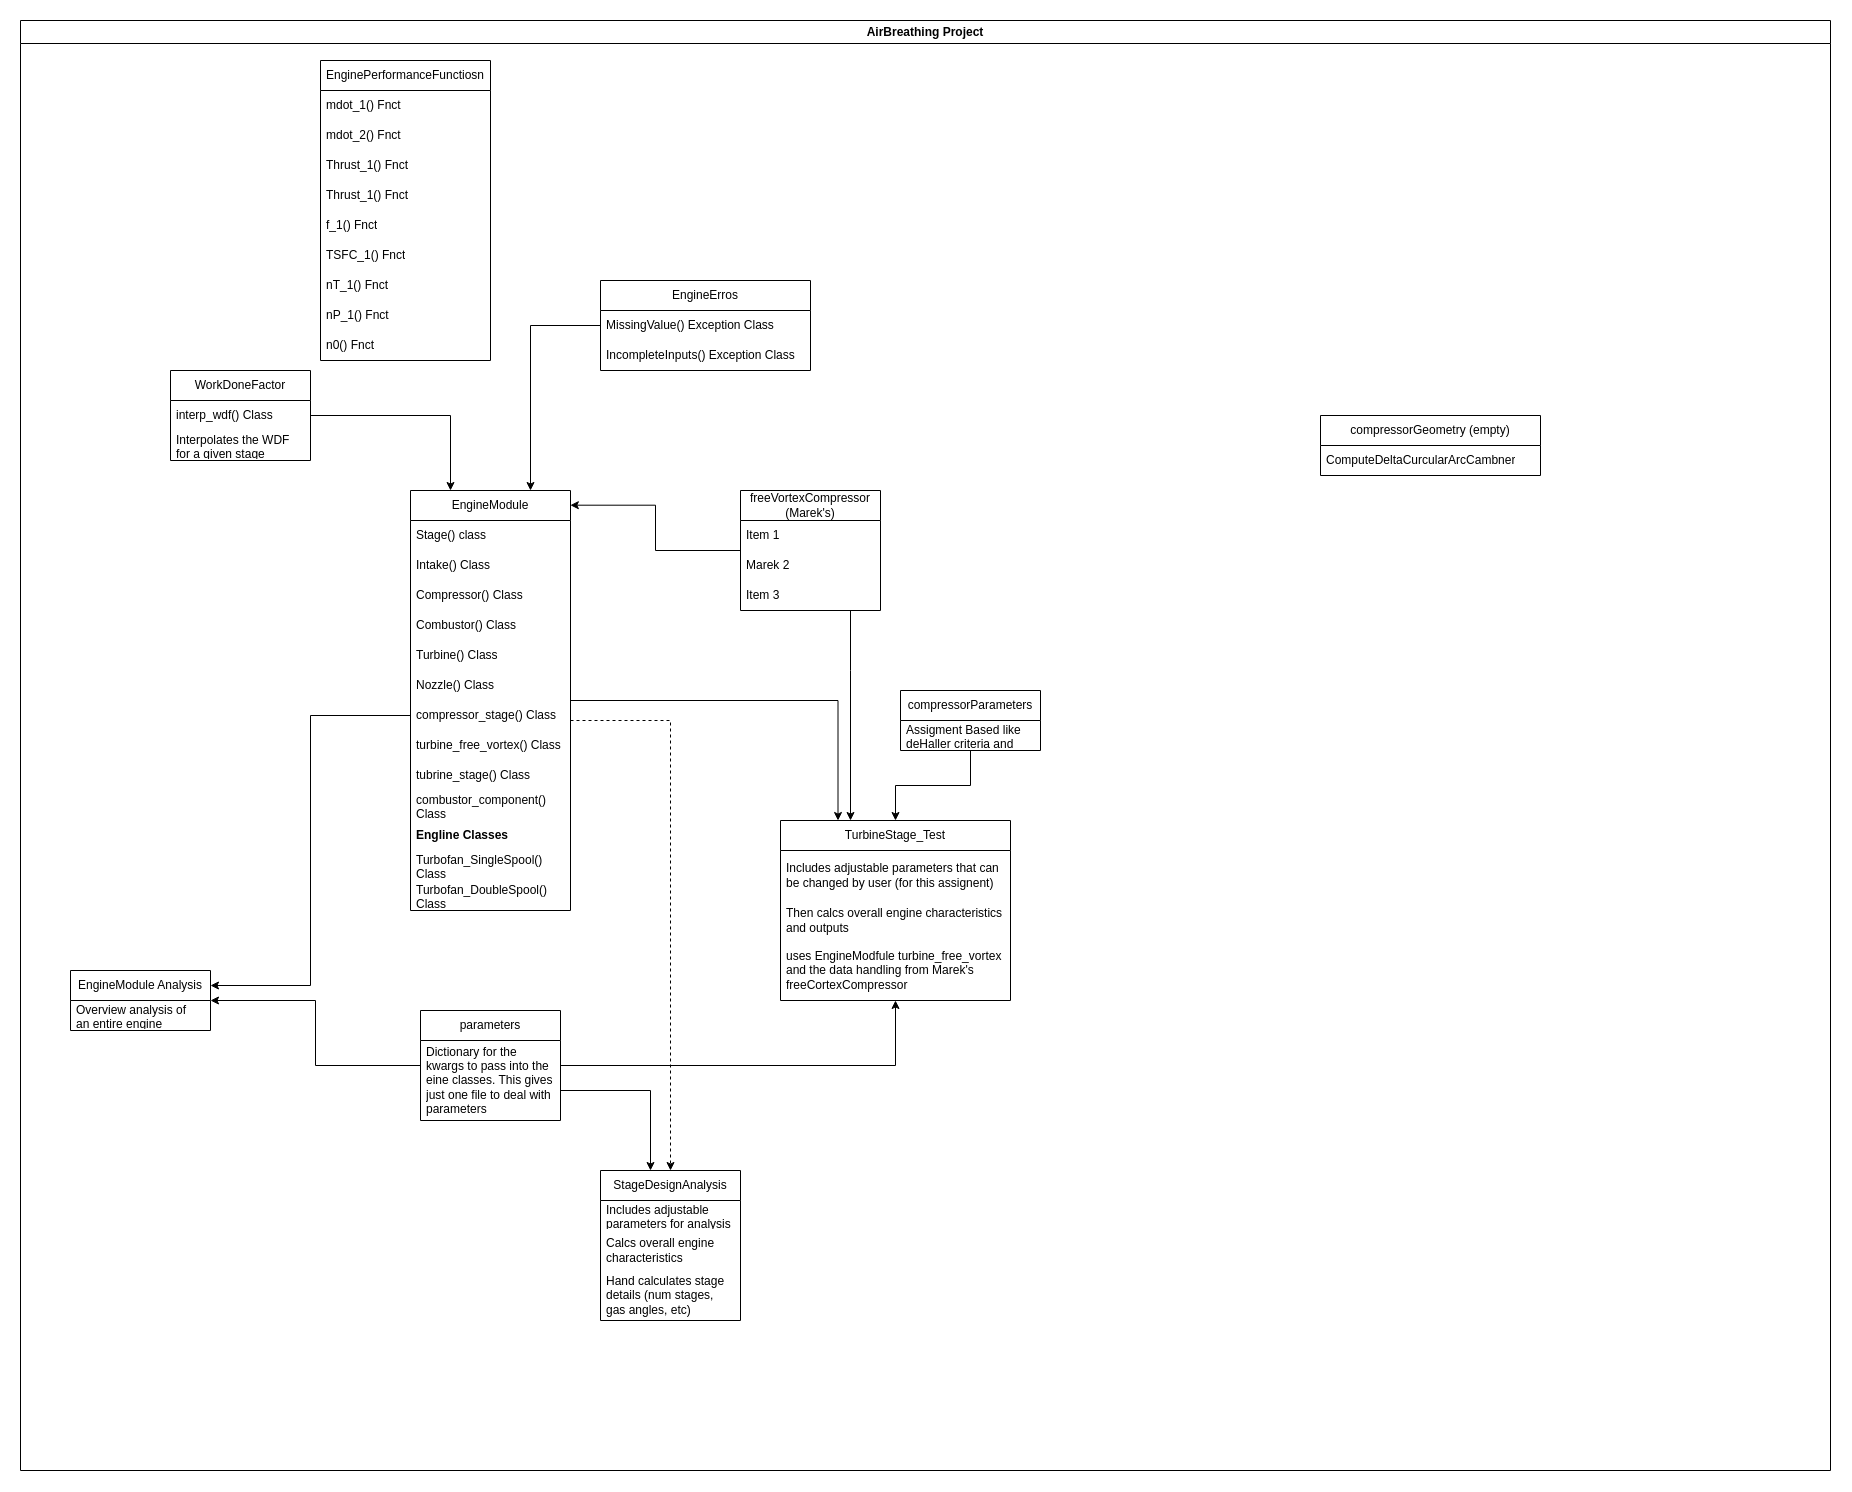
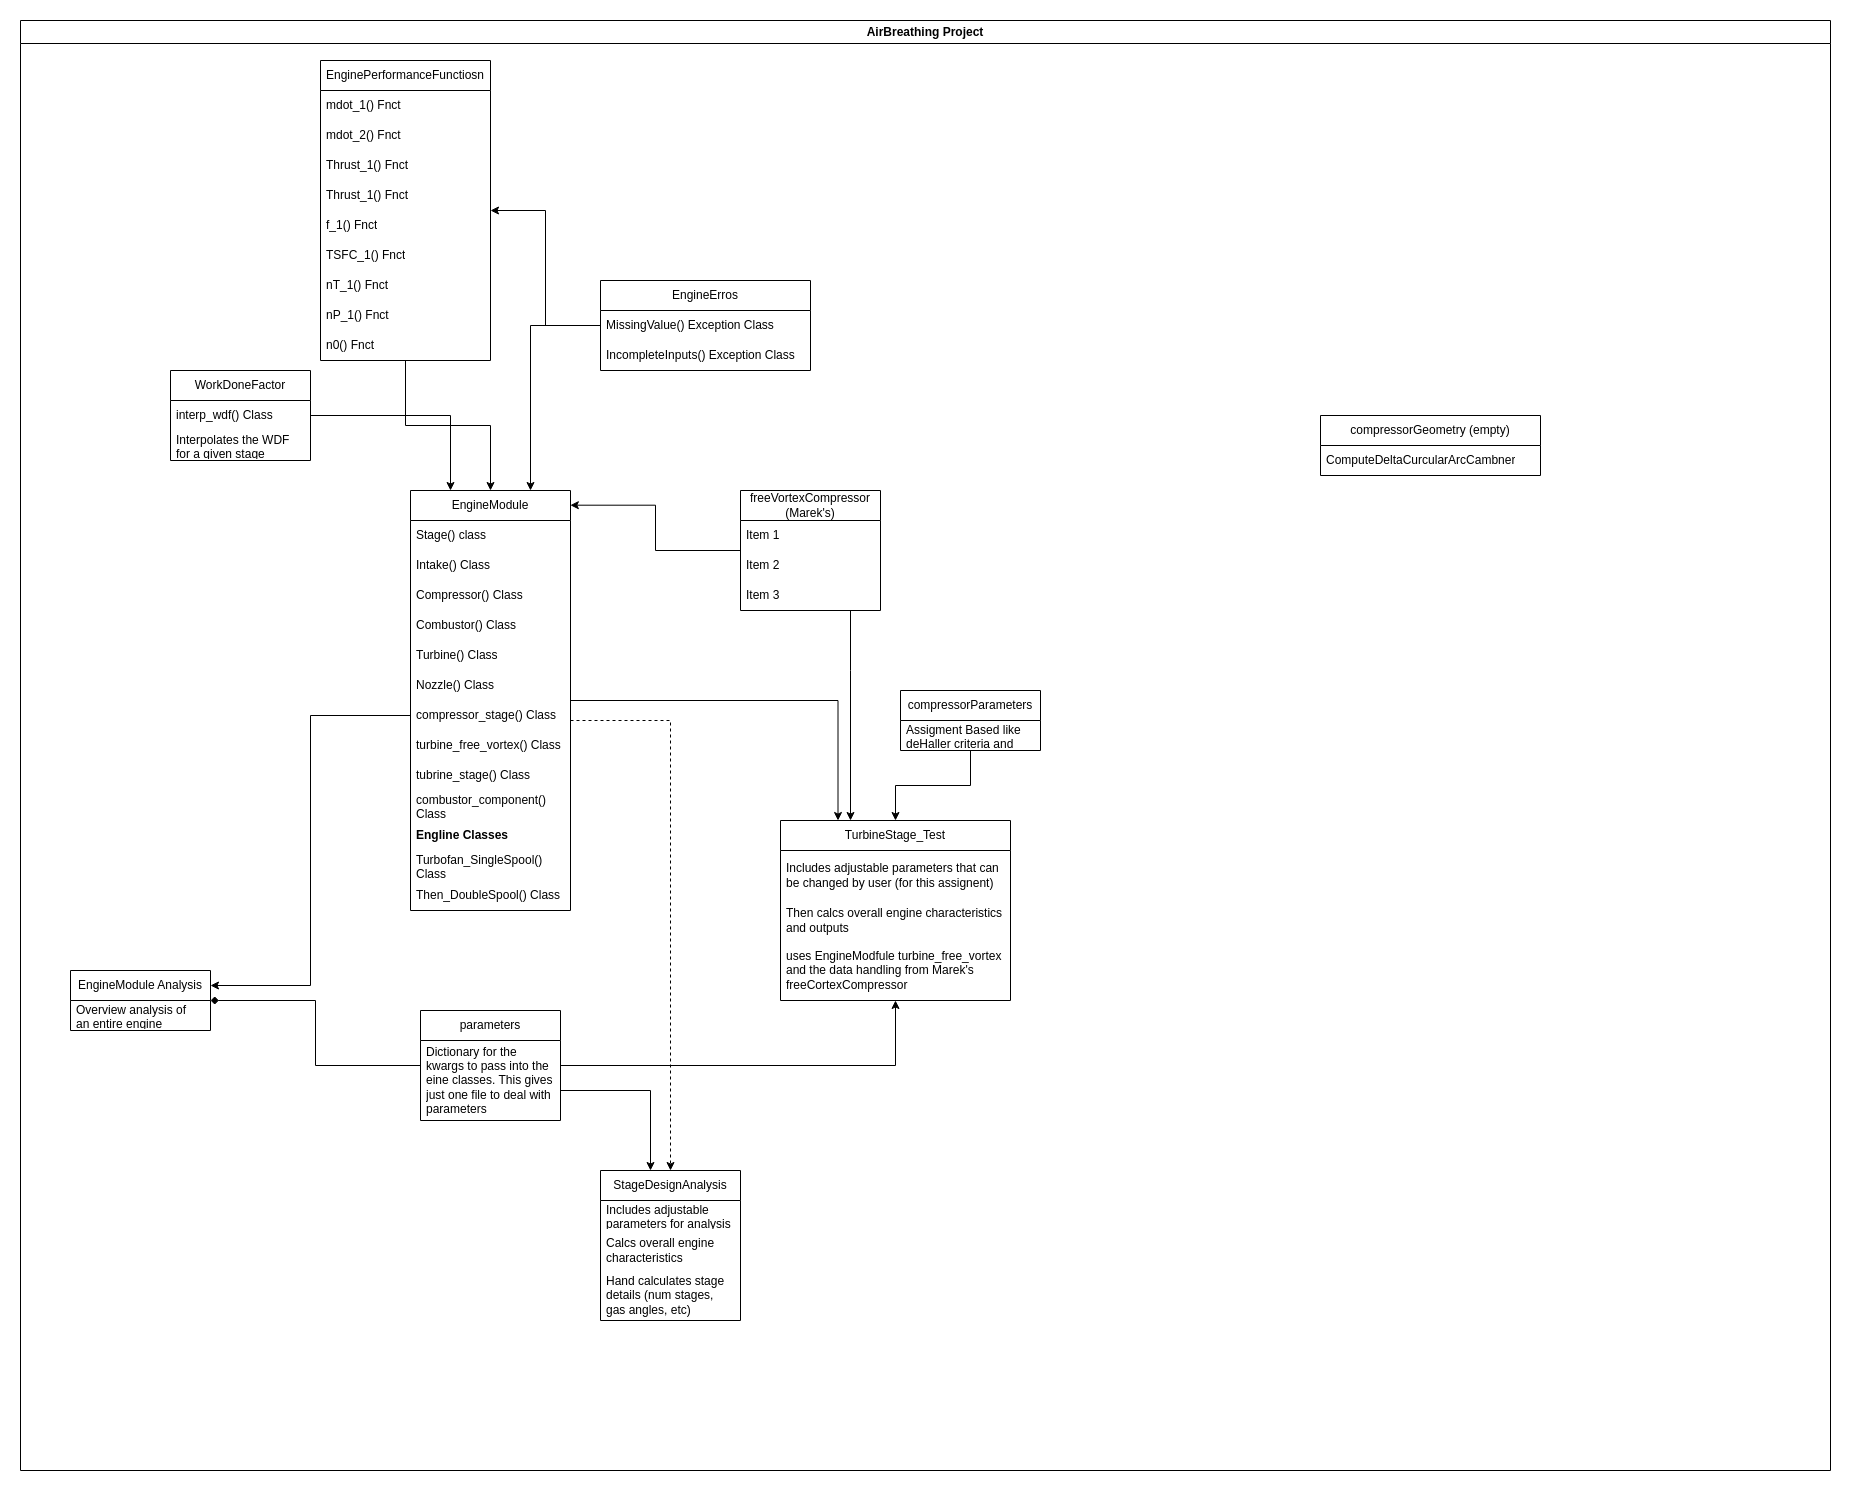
none -> (546, 243)
none -> (445, 426)
(768, 566) -> (765, 566)
(492, 896) -> (491, 896)
(218, 1001) -> (219, 1001)
